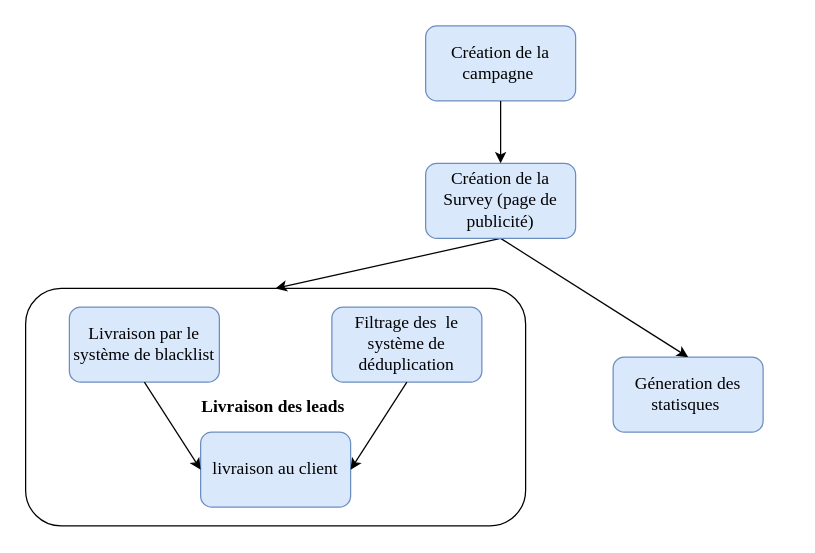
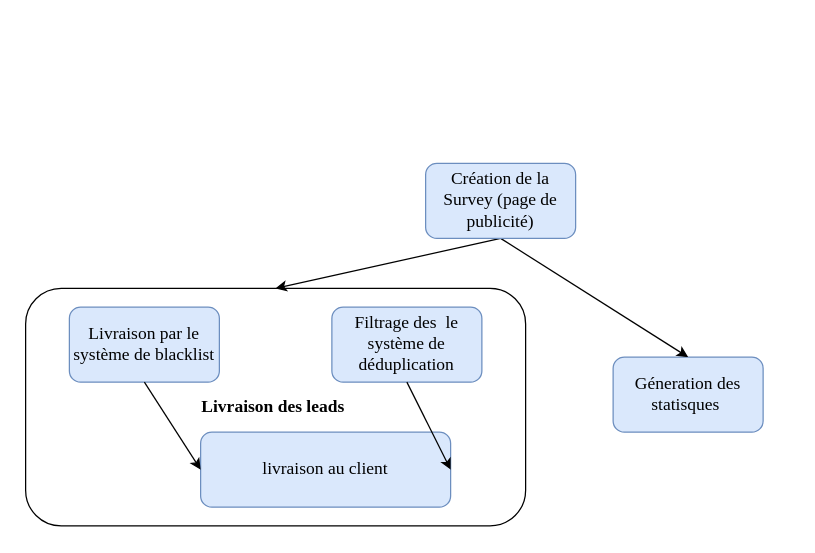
(501, 63) -> none
(501, 128) -> none
(276, 469) -> (326, 469)
